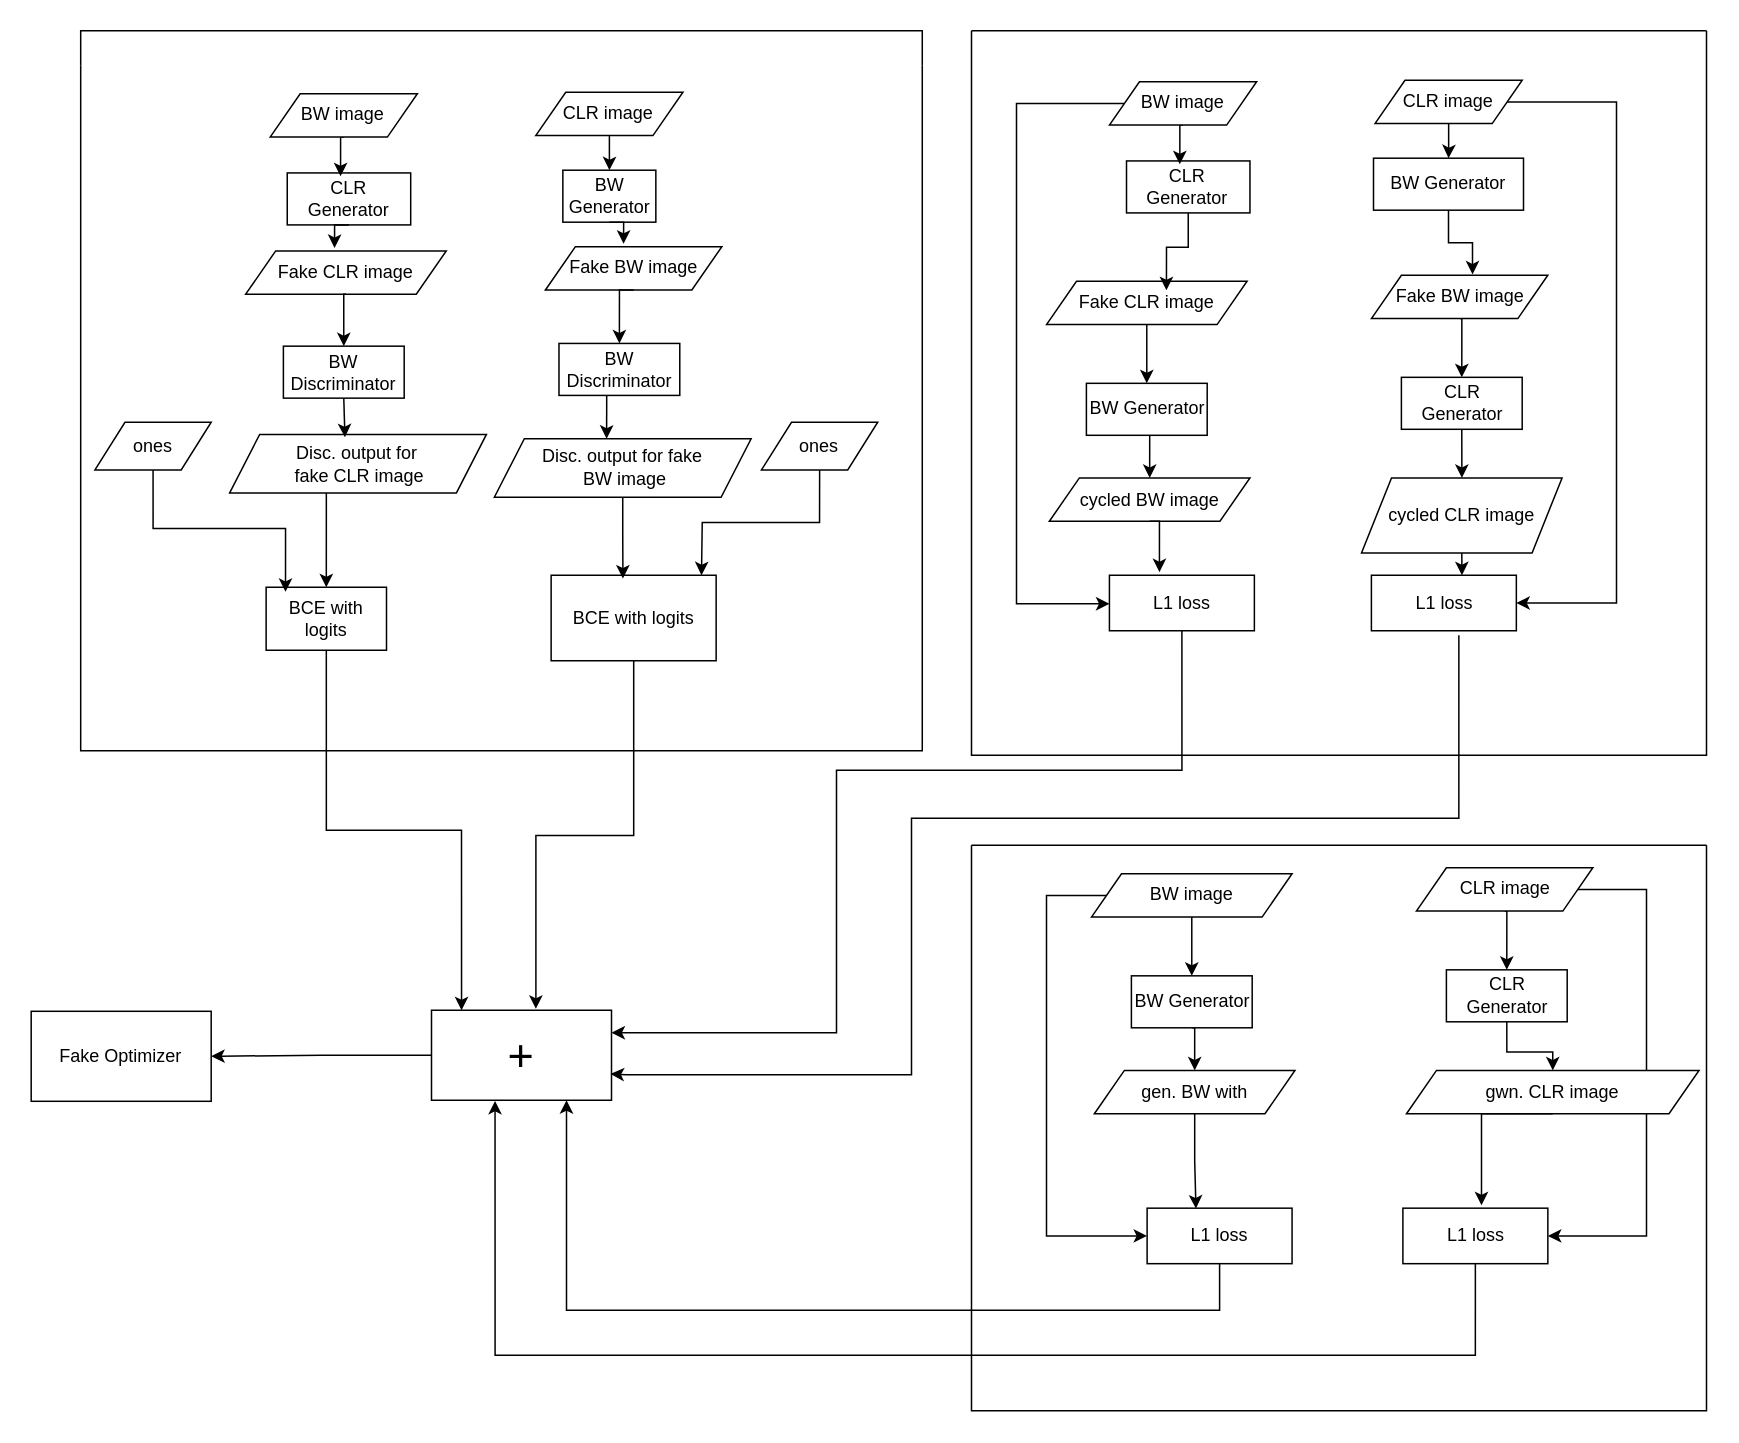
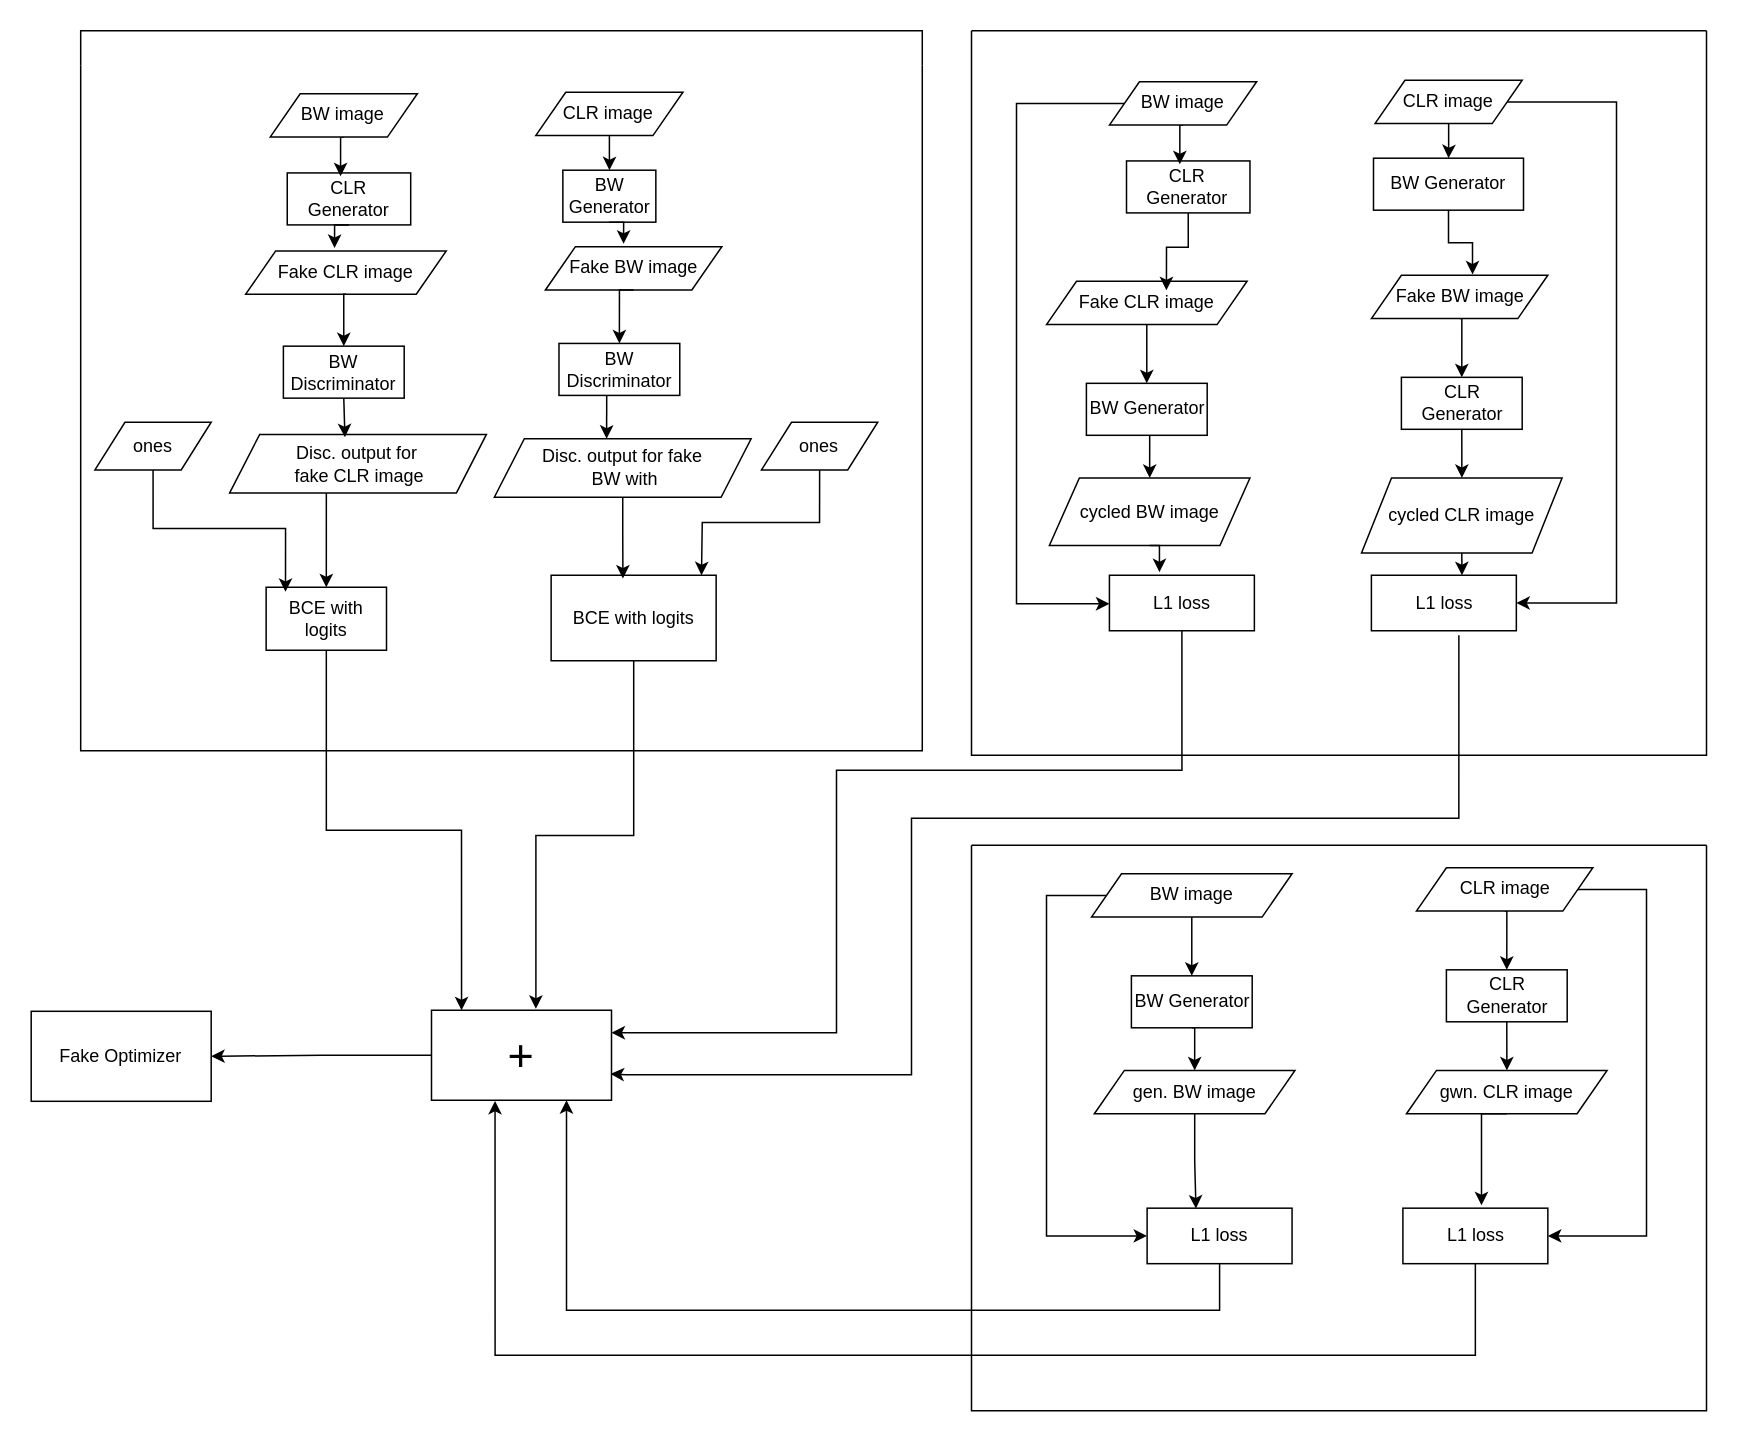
(623, 467) -> (623, 467)
(1149, 500) -> (1149, 512)
(1553, 1092) -> (1507, 1092)
(1195, 1093) -> (1195, 1093)
